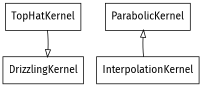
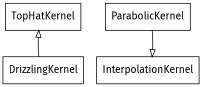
(48, 40) -> (38, 47)
(143, 47) -> (153, 40)
